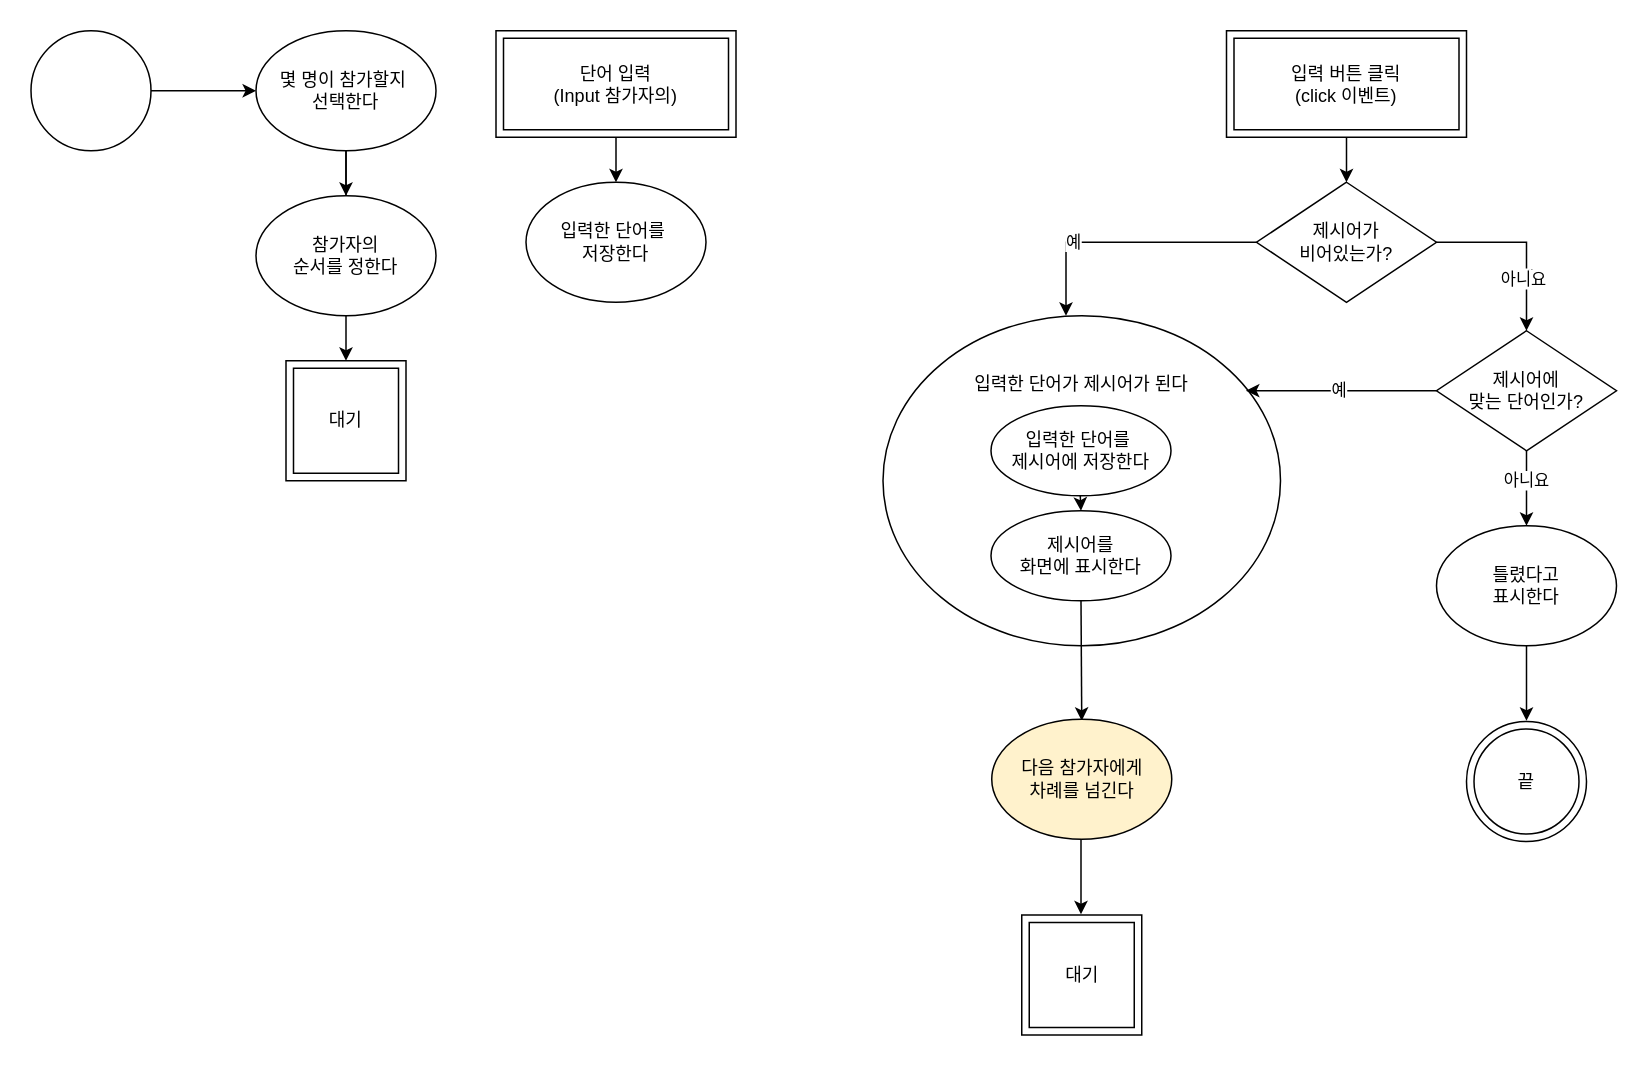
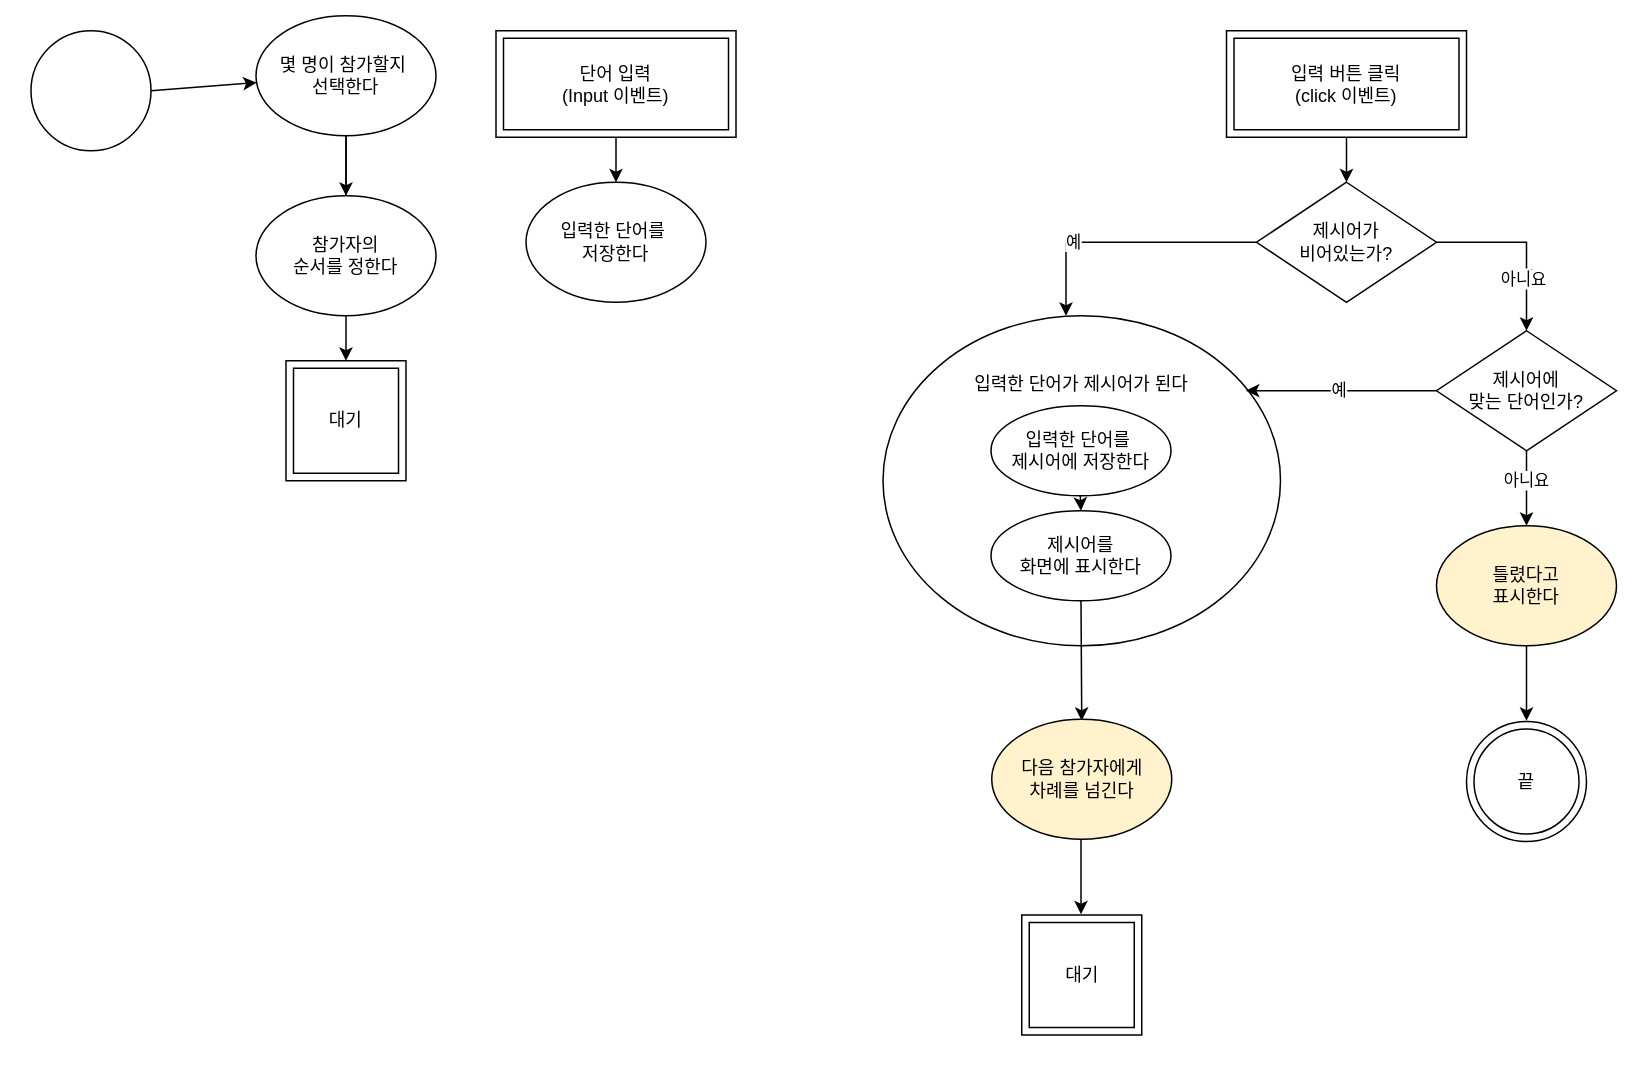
(616, 85) -> (616, 85)
(346, 91) -> (346, 76)
(1526, 586) -> (1526, 586)
